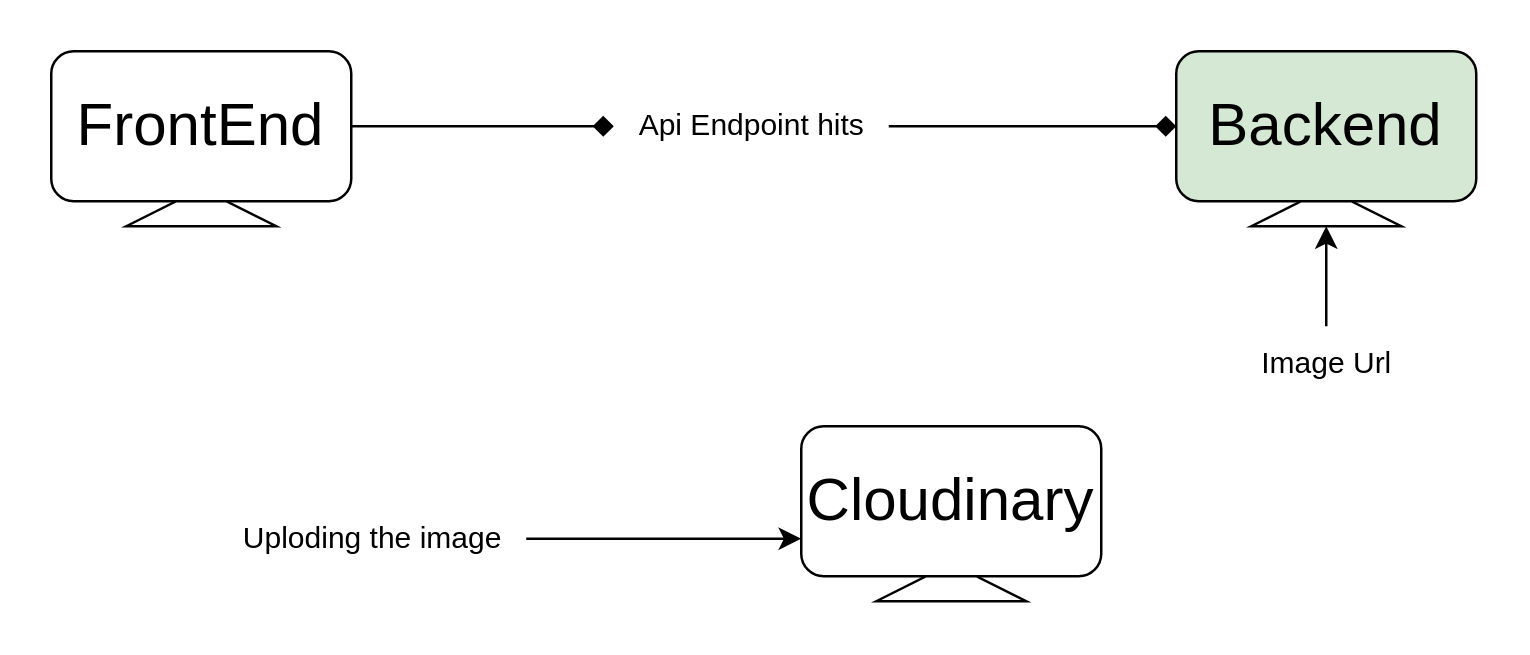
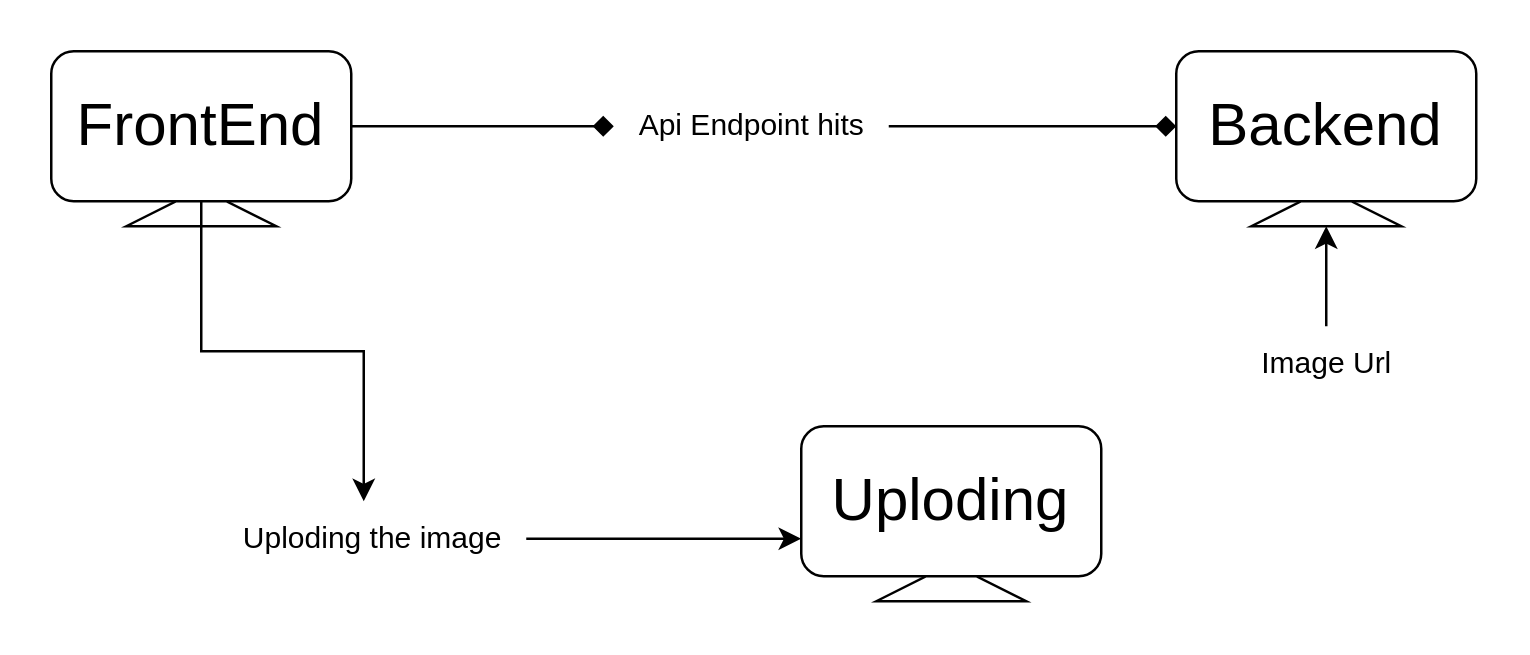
(1326, 126) -> (1326, 126)
none -> (274, 351)
(951, 501) -> (951, 501)
